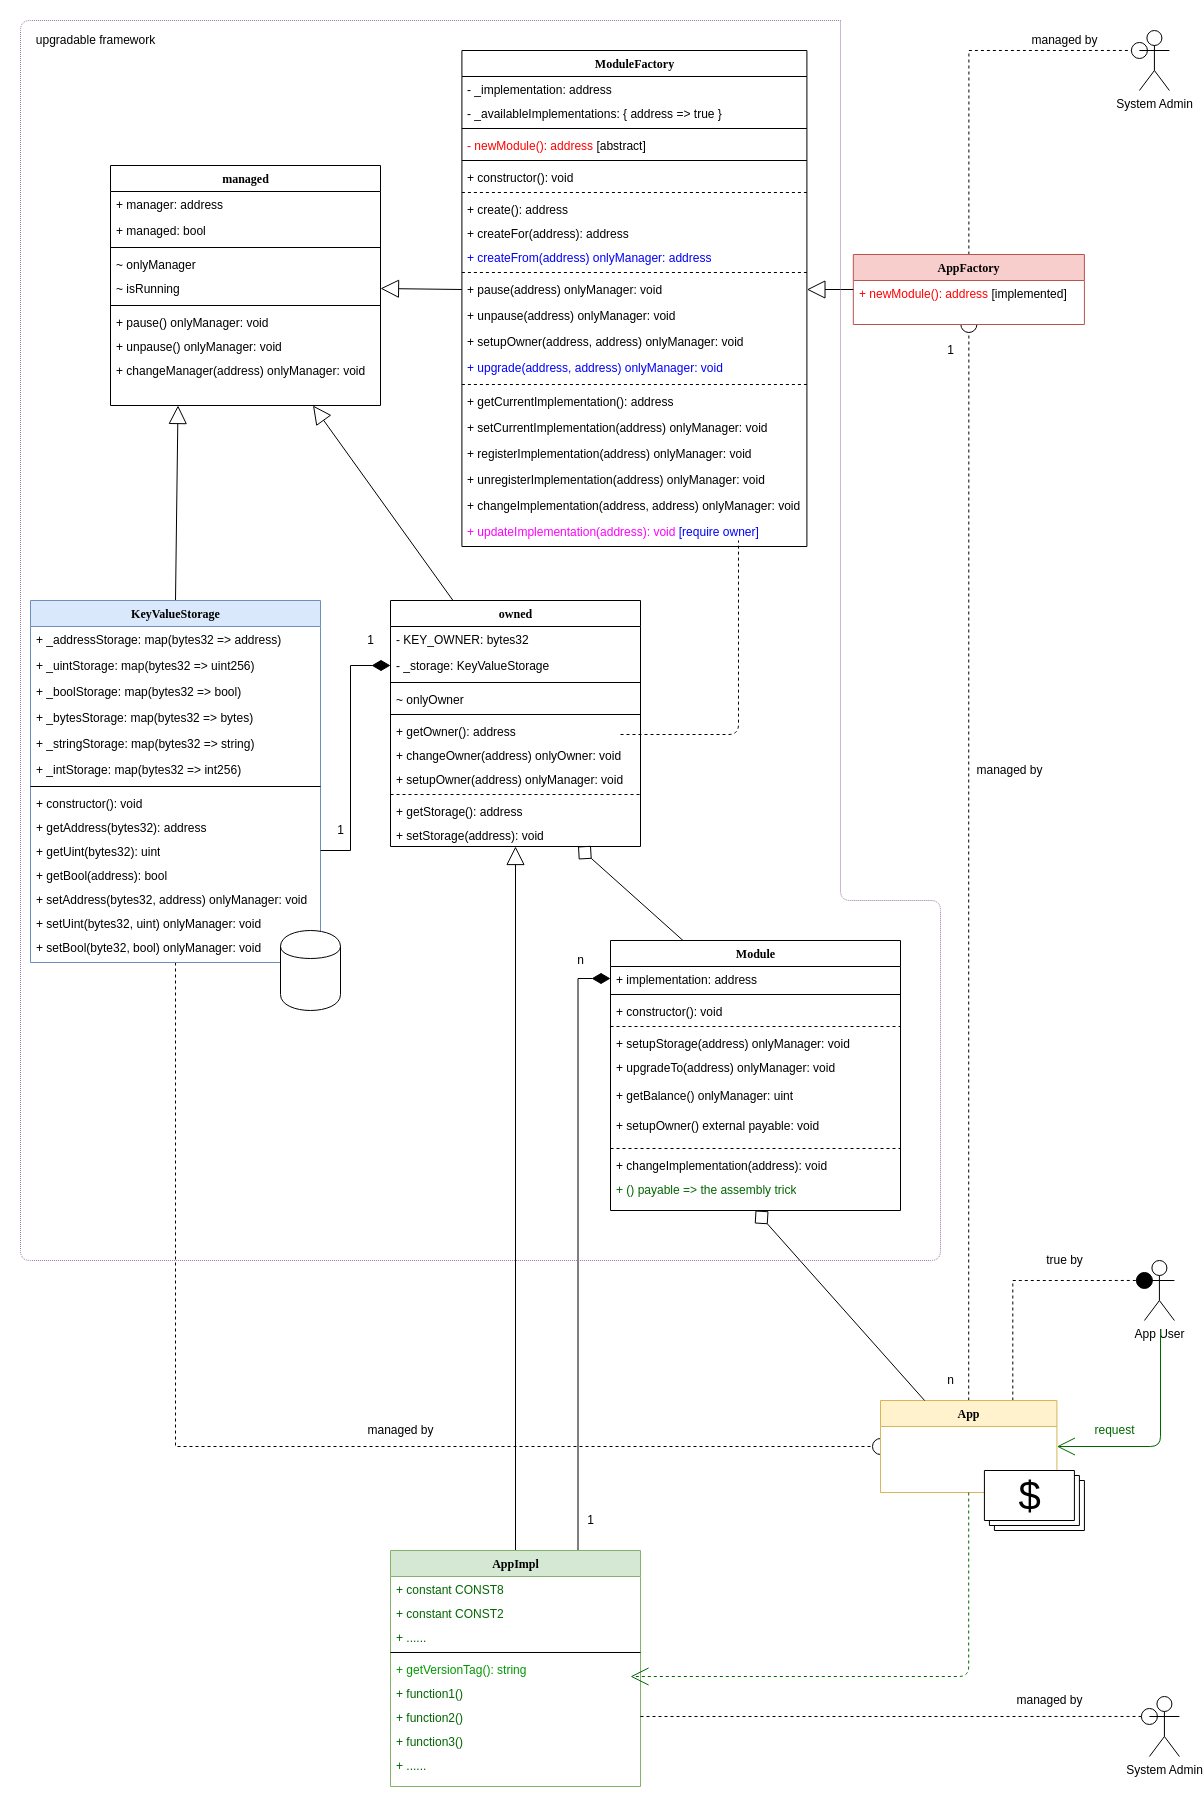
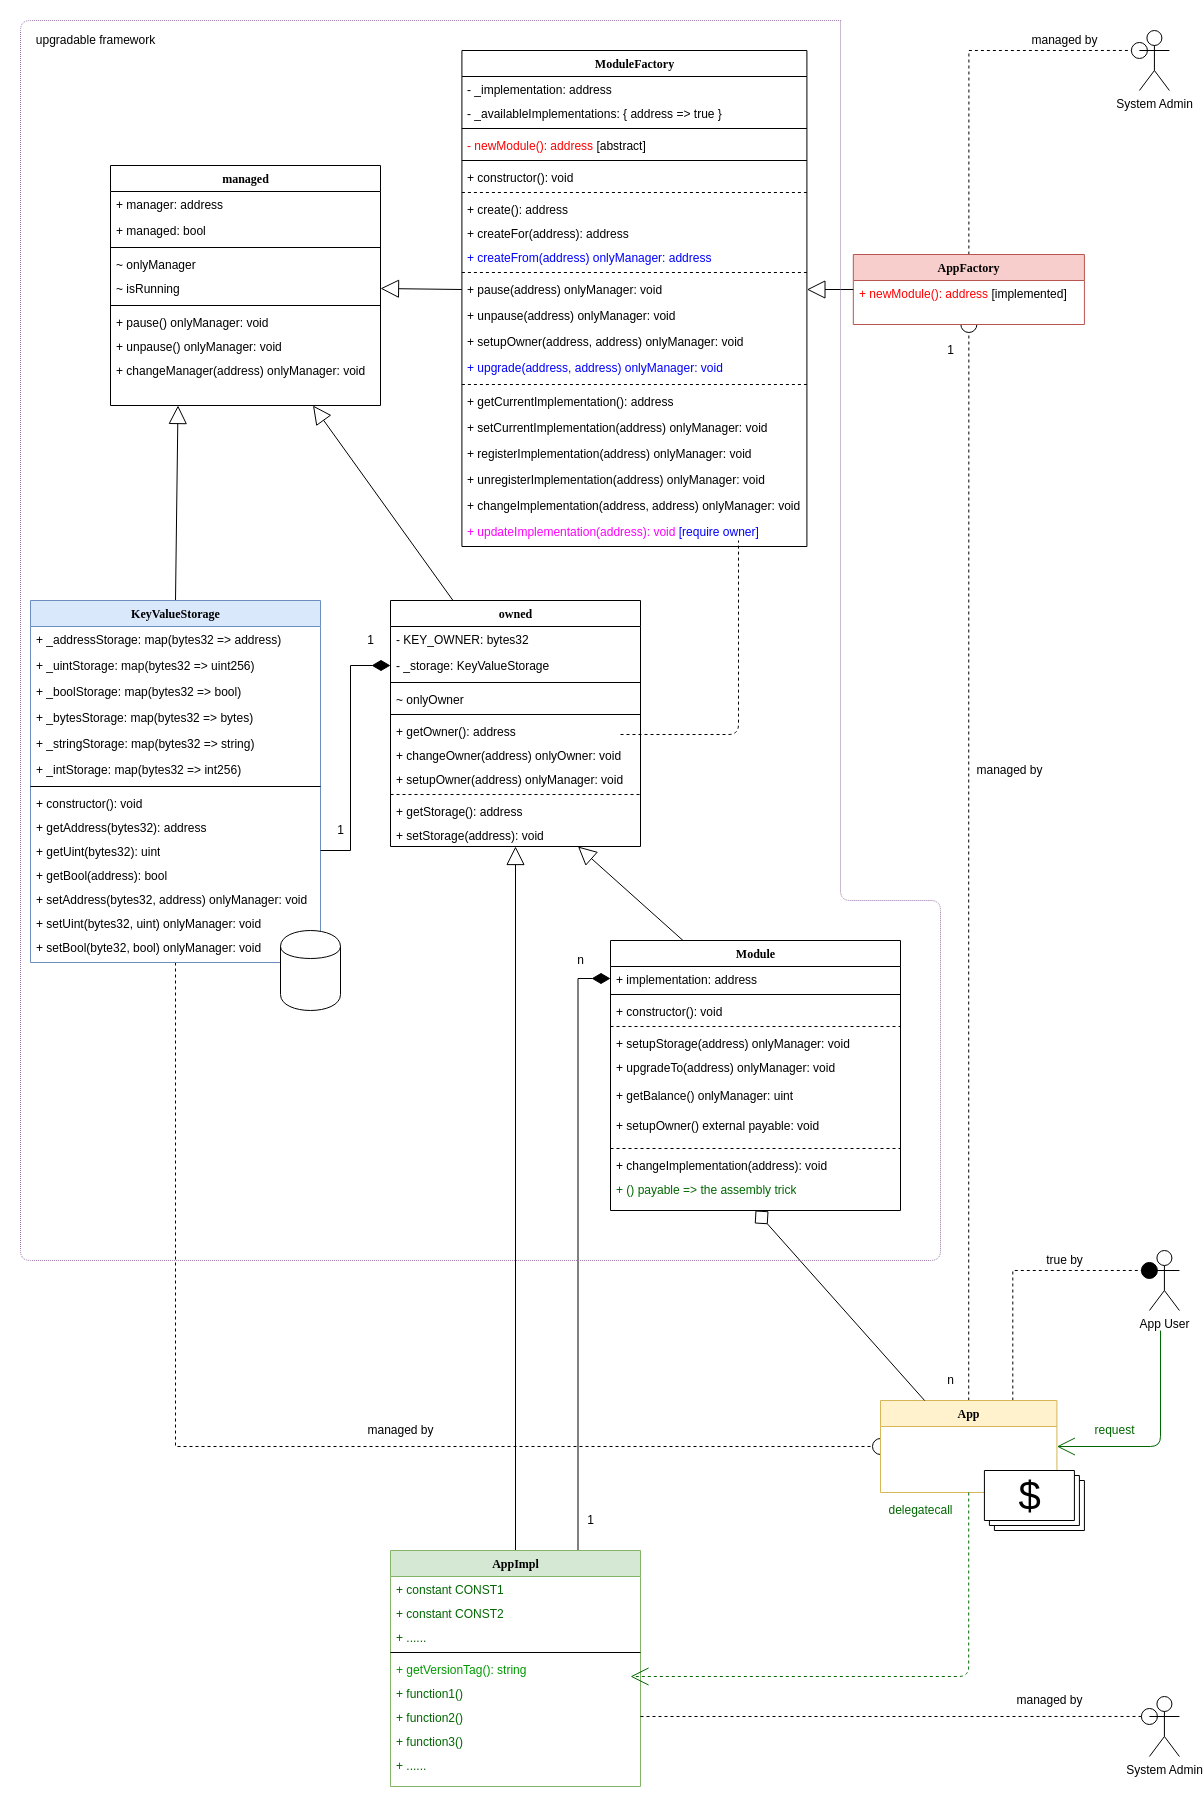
(592, 859) -> (592, 859)
(1159, 1291) -> (1164, 1281)
none -> (921, 1511)
(451, 1591) -> (451, 1591)
